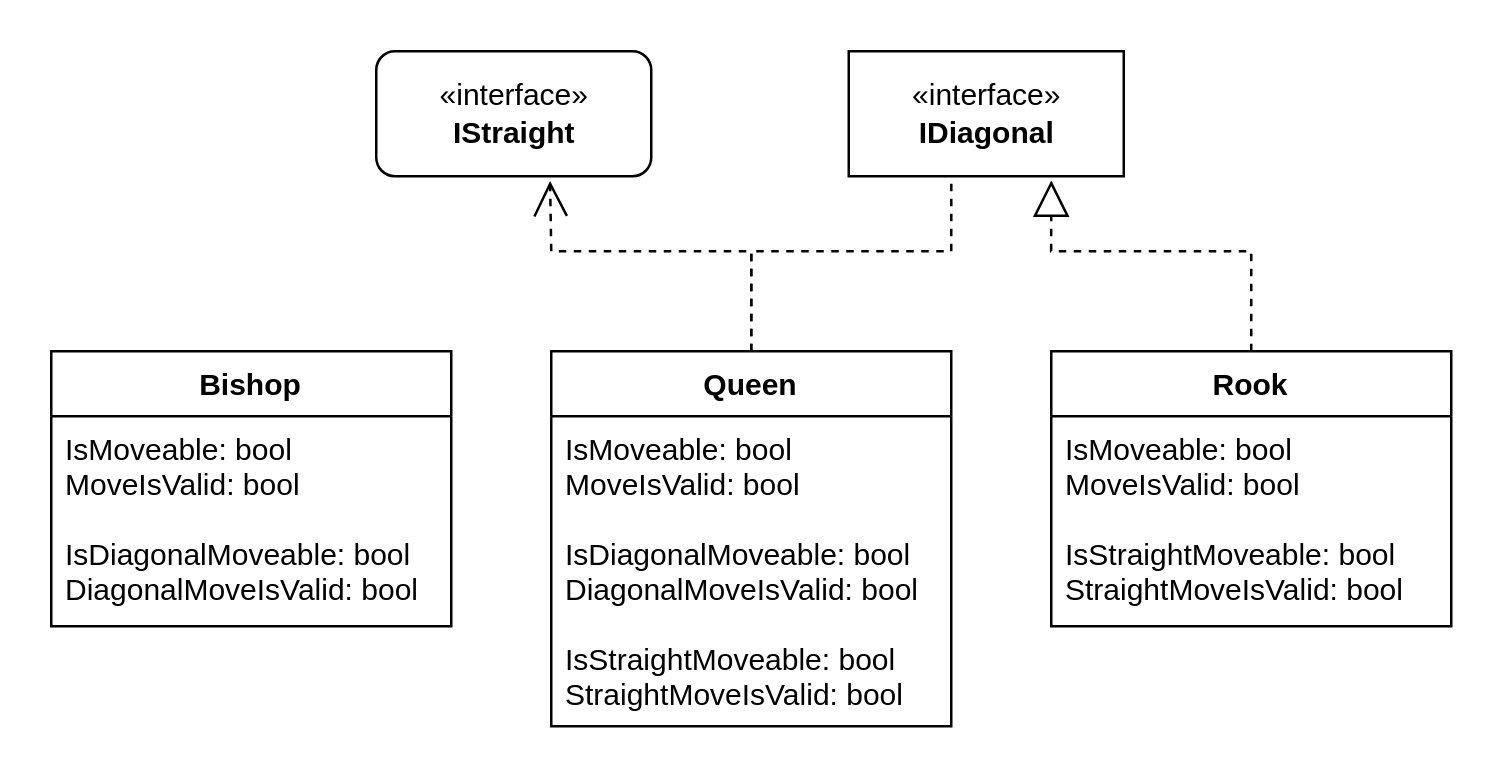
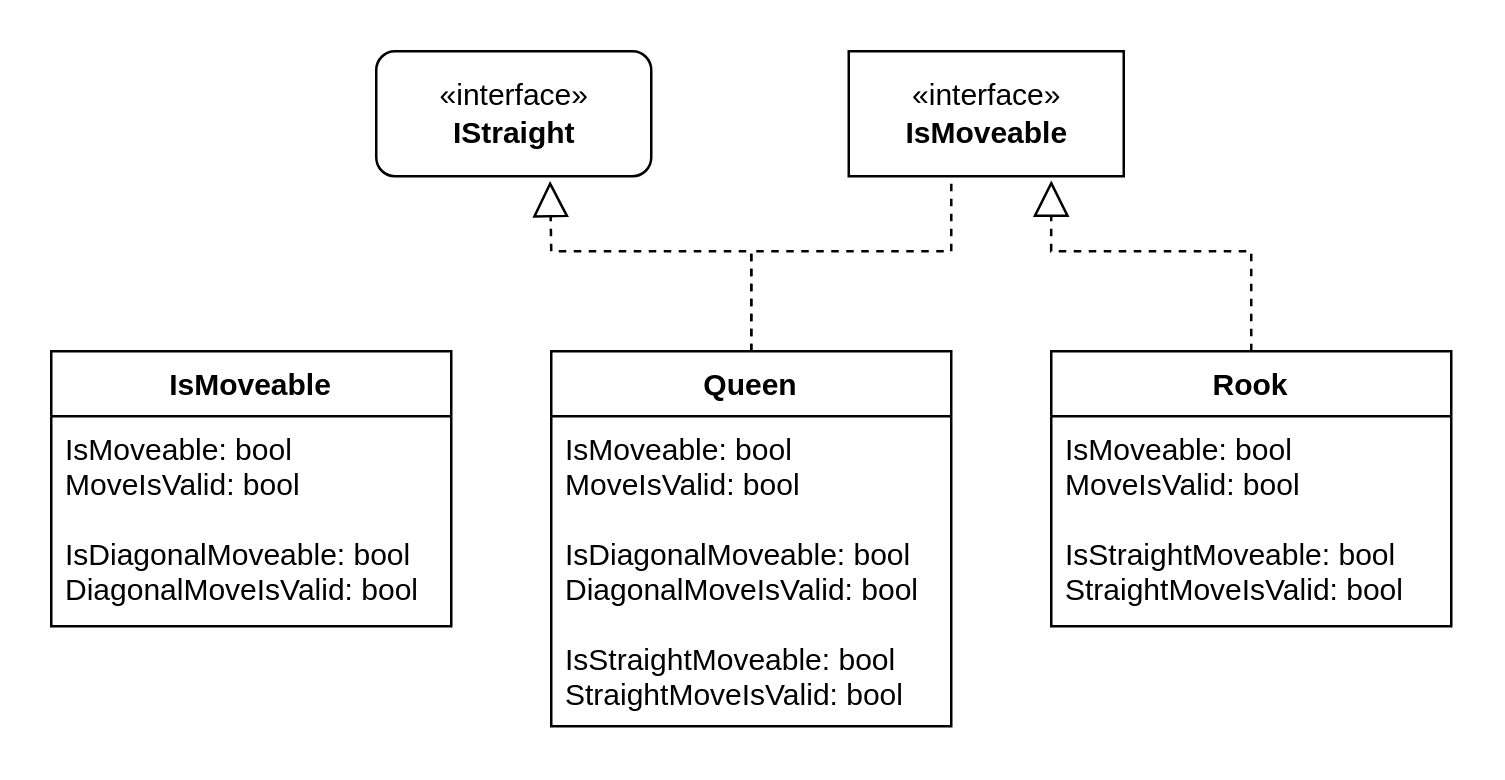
(988, 114) -> (988, 114)
(550, 203) -> (551, 217)
(250, 385) -> (250, 385)
